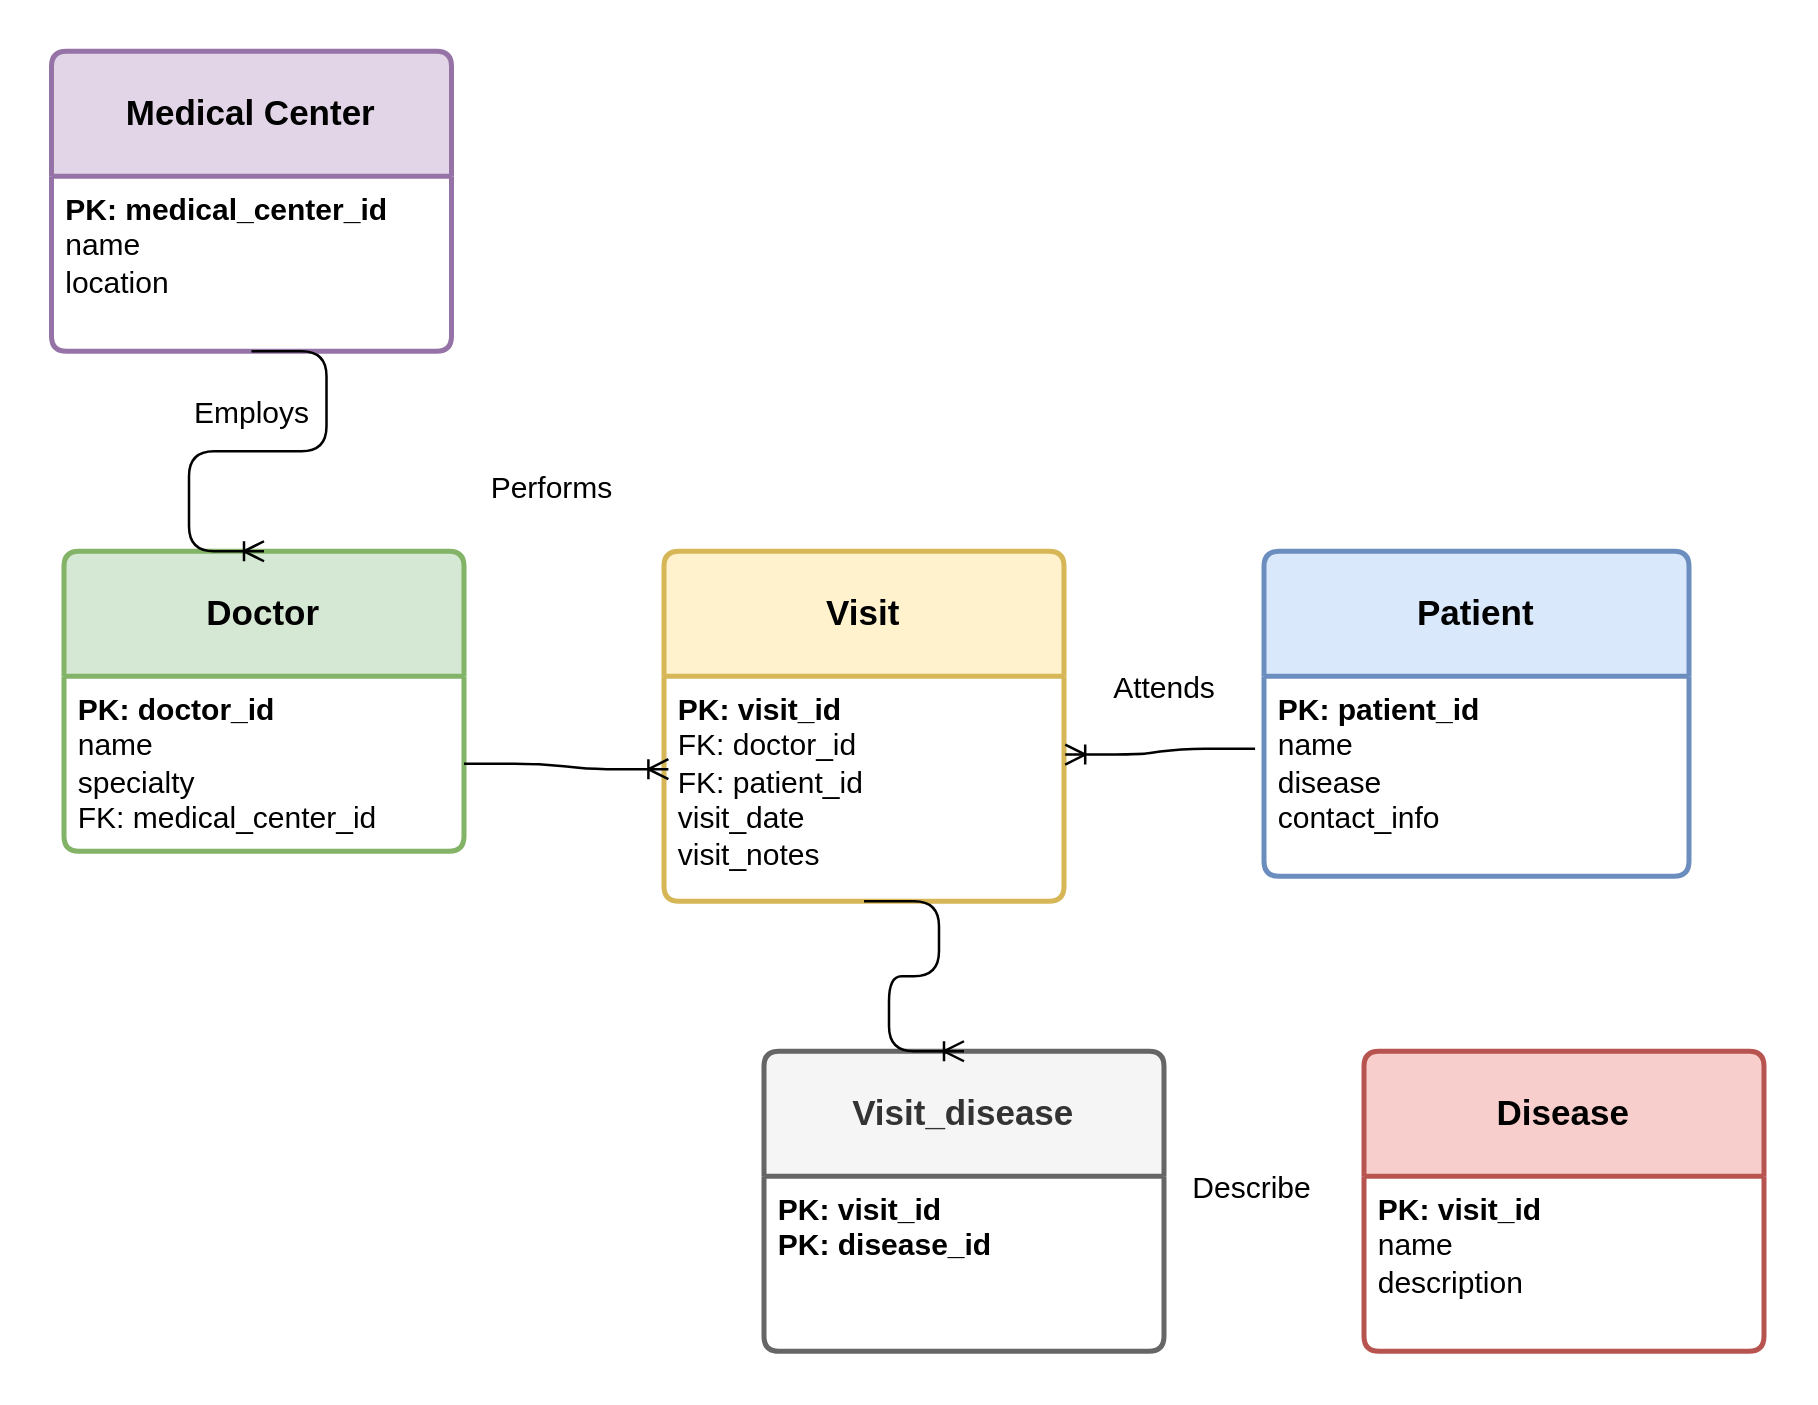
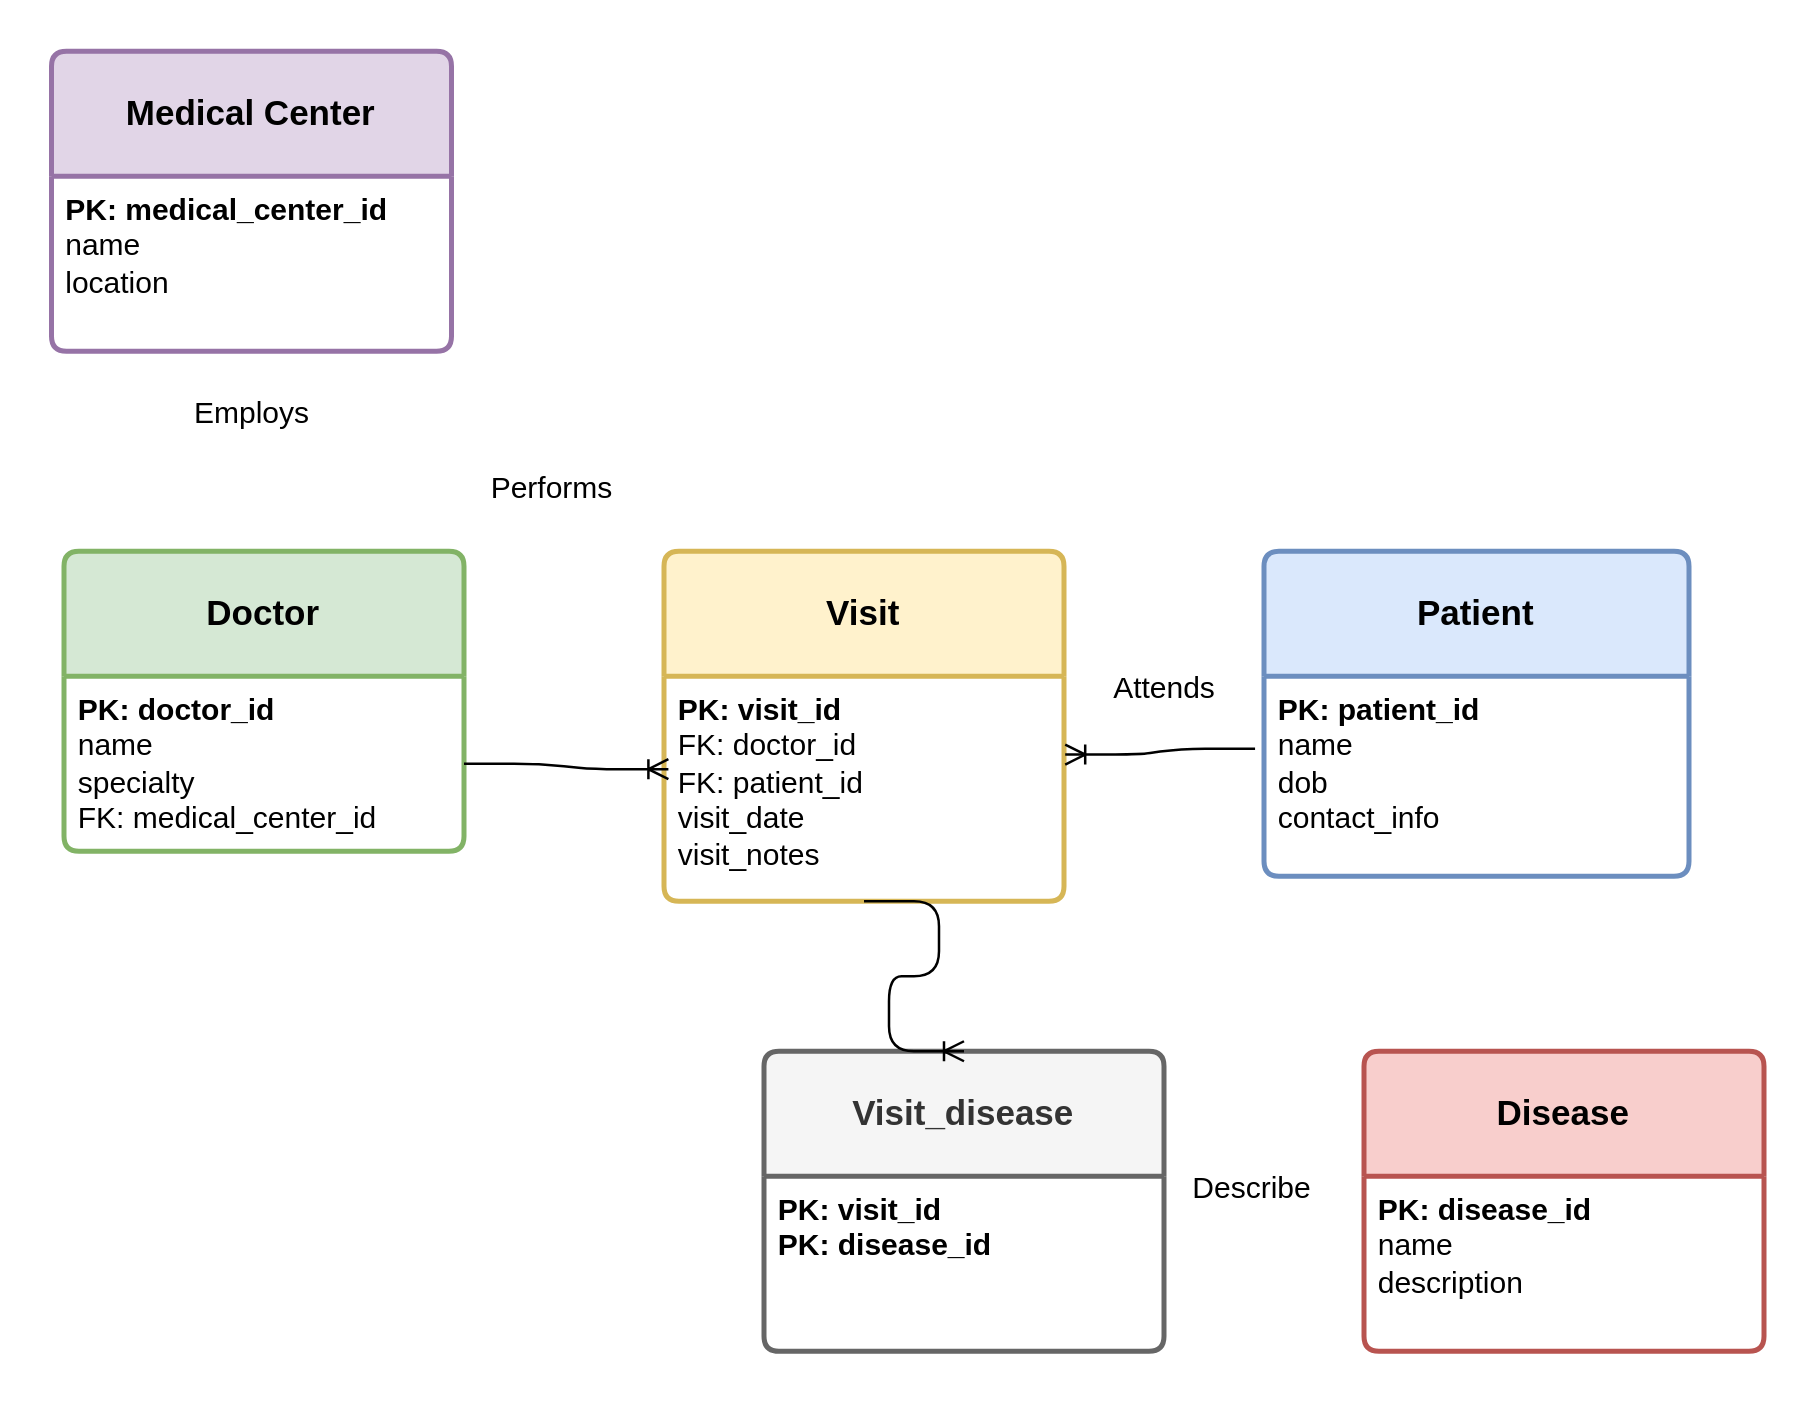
(225, 451) -> none
(1381, 766) -> (1381, 766)
(1463, 1248) -> (1481, 1248)
